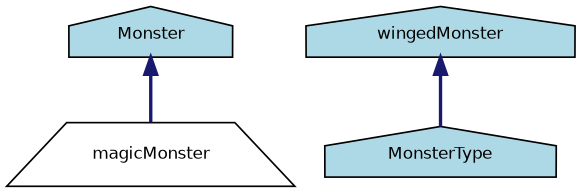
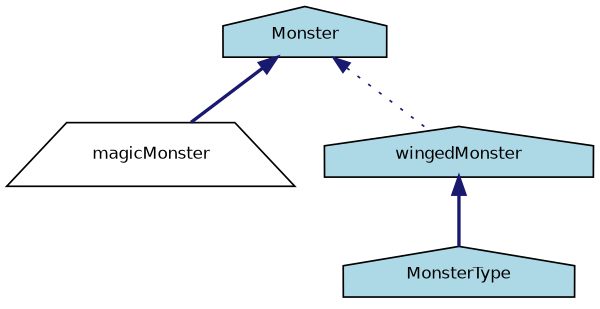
none -> (388, 99)
